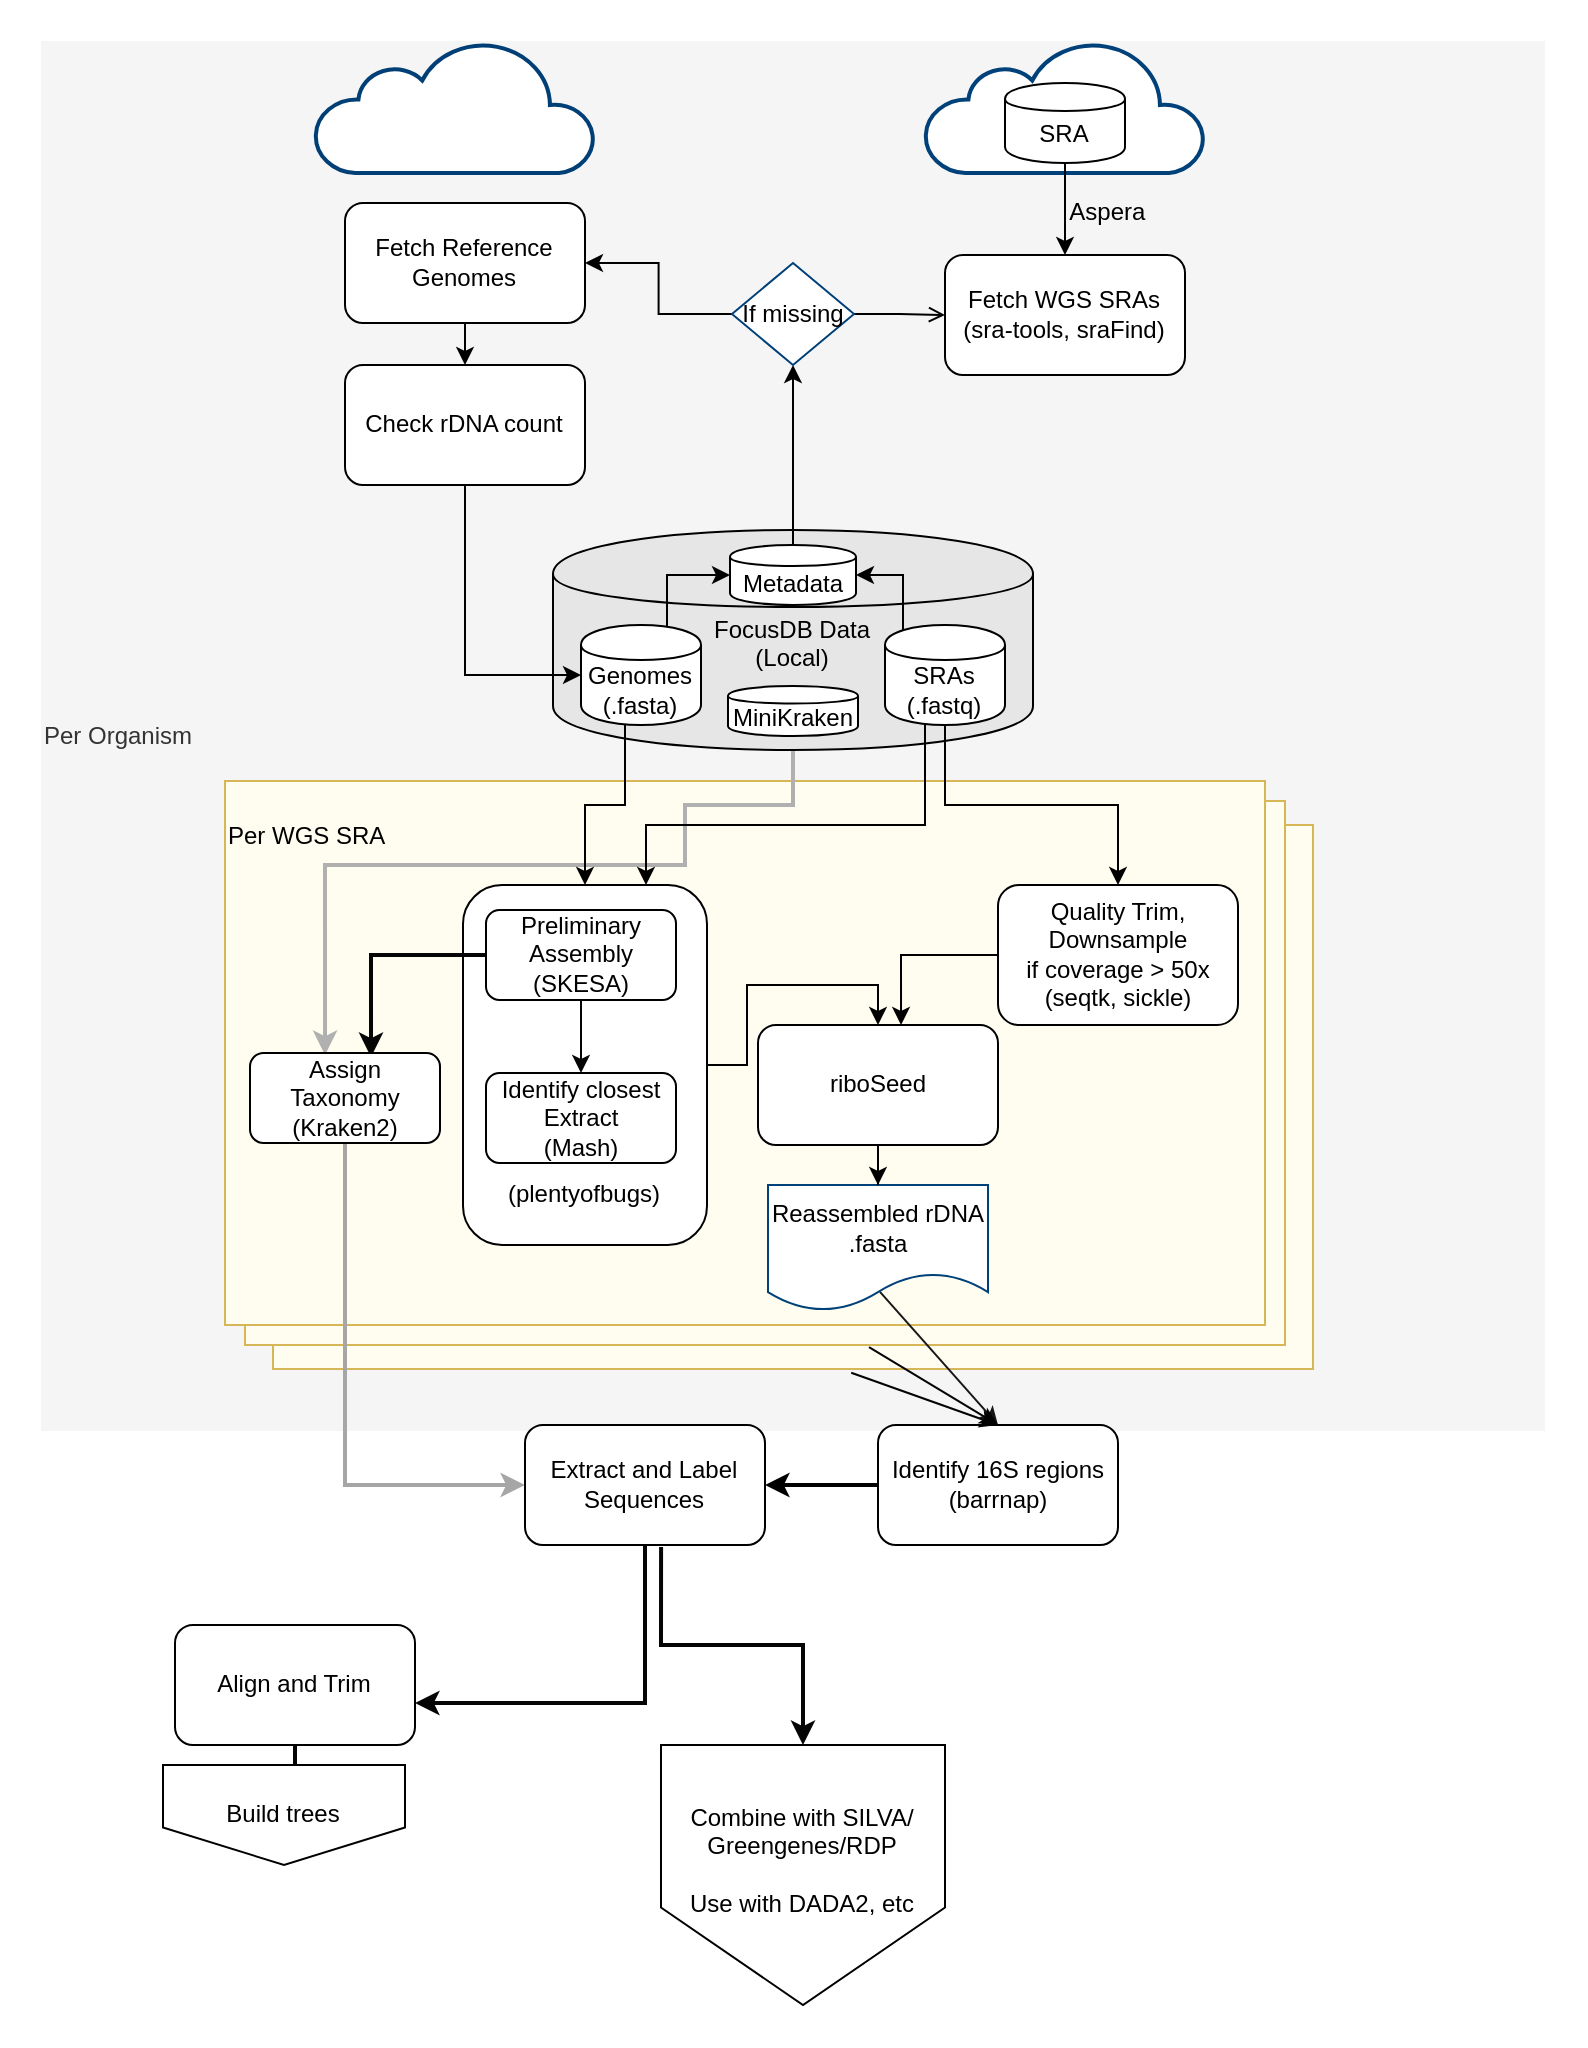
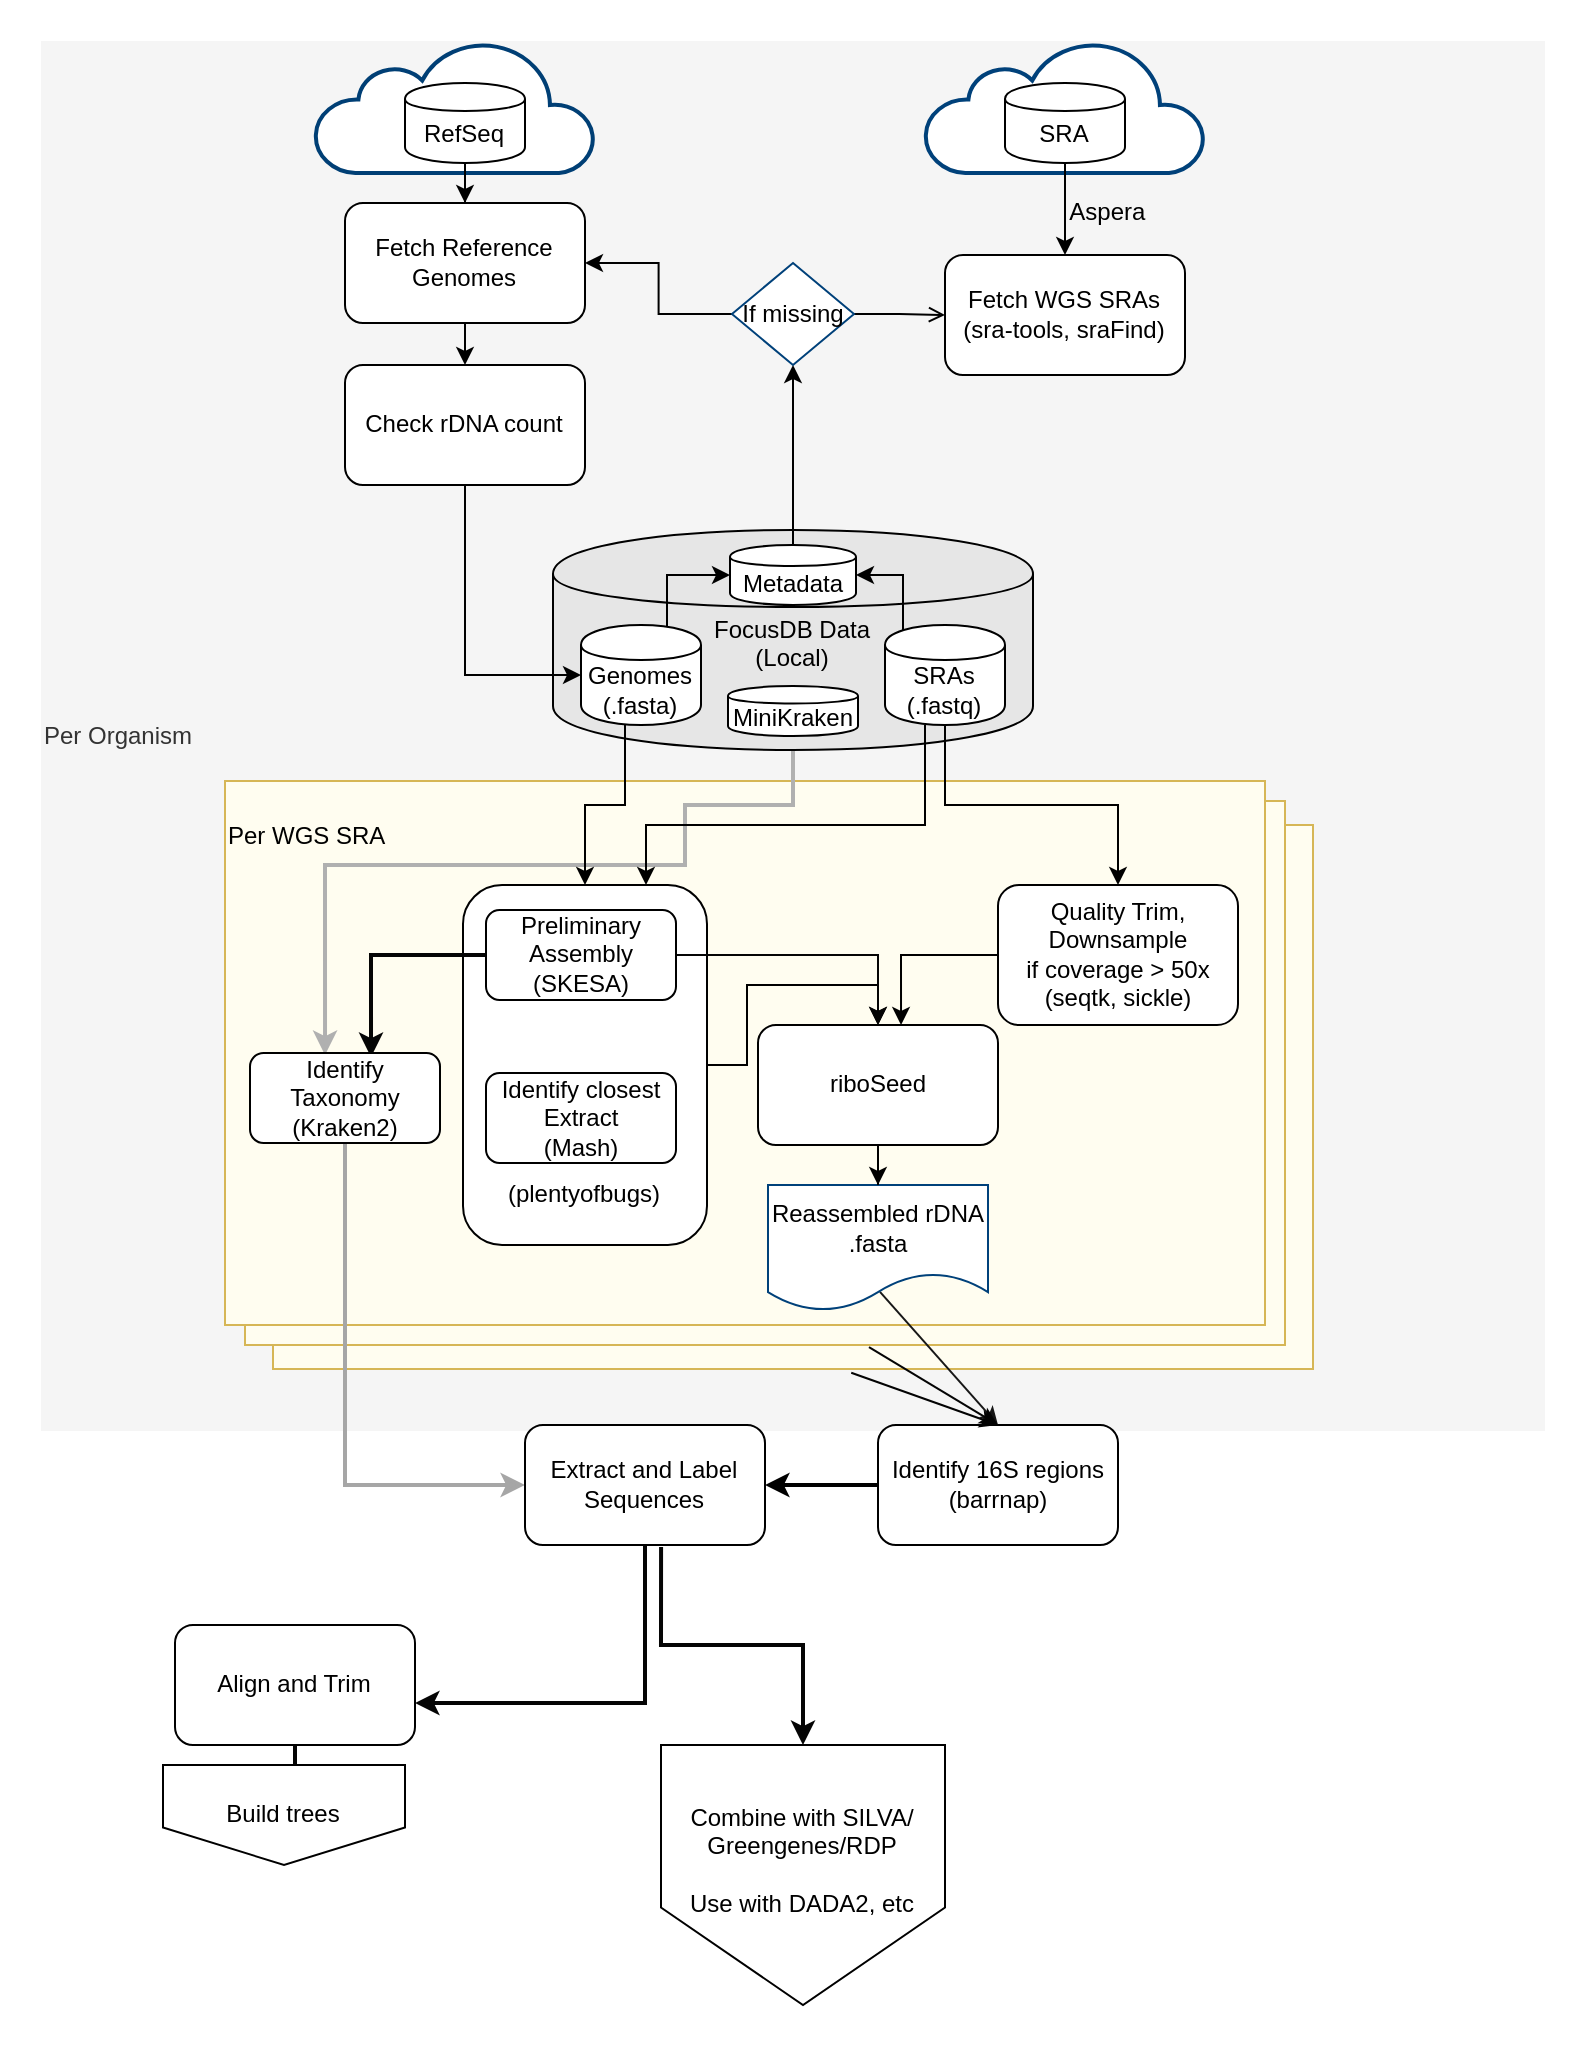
none -> (465, 123)
none -> (465, 190)
(581, 1037) -> (790, 955)
(346, 1099) -> (346, 1099)
